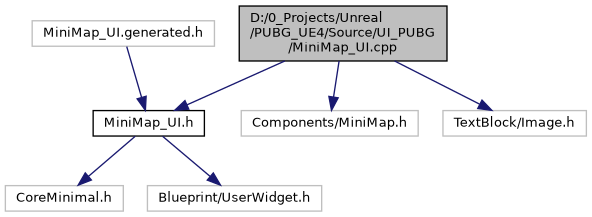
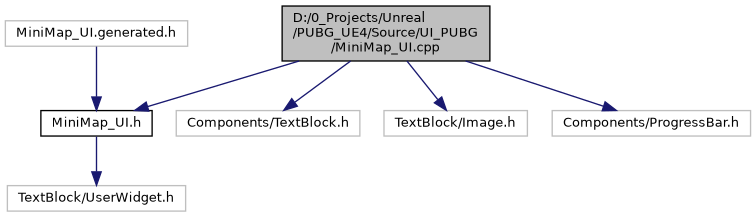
(330, 123) -> (268, 123)
none -> (651, 123)
(64, 198) -> none
(235, 198) -> (96, 198)
